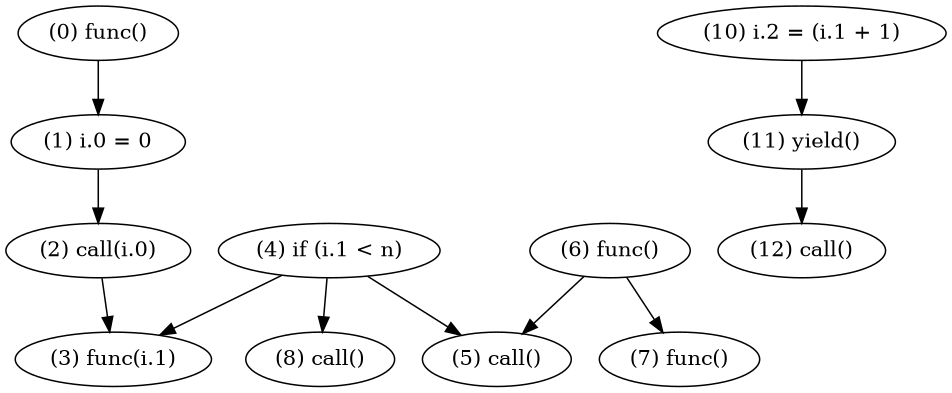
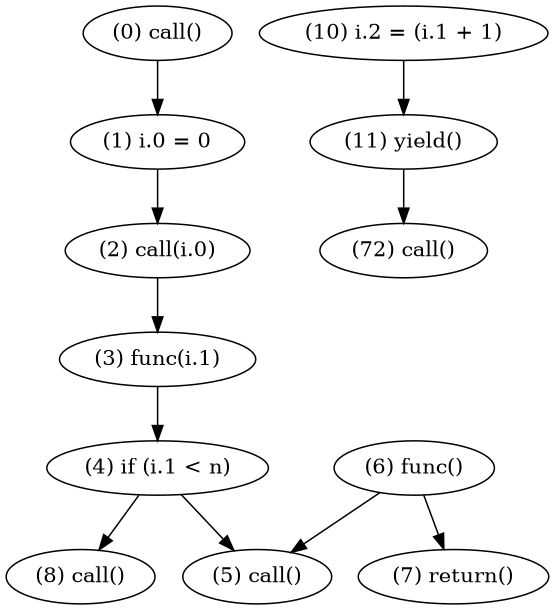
(98, 33) -> (158, 33)
(802, 251) -> (404, 251)
(228, 302) -> (158, 406)
(680, 359) -> (454, 577)
